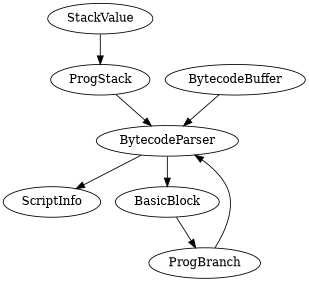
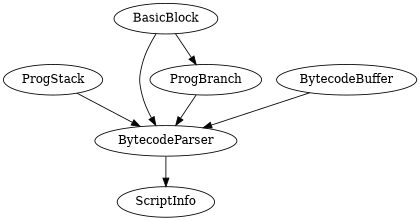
(100, 19) -> none
(167, 167) -> (140, 75)
